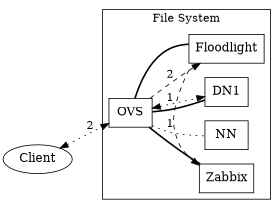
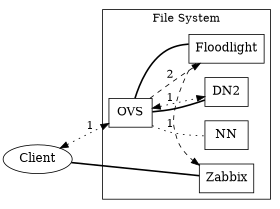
(227, 92) -> (227, 92)
(91, 126) -> (91, 126)
(174, 146) -> (135, 169)
